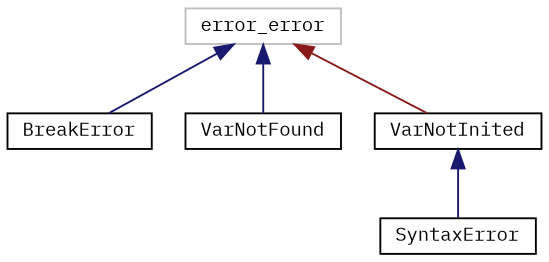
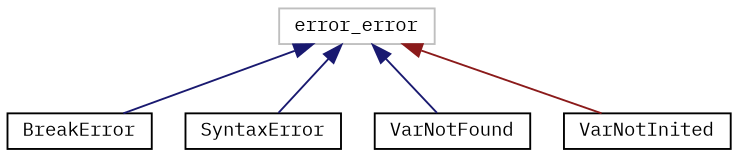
(458, 193) -> (304, 86)
